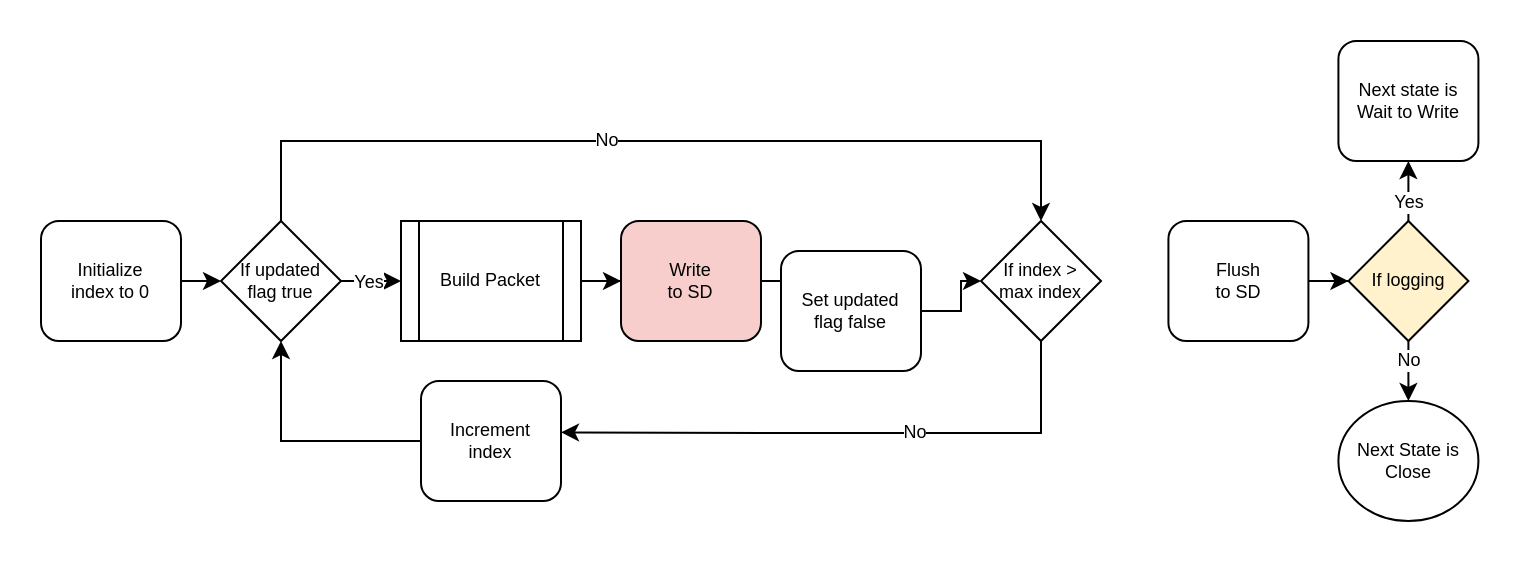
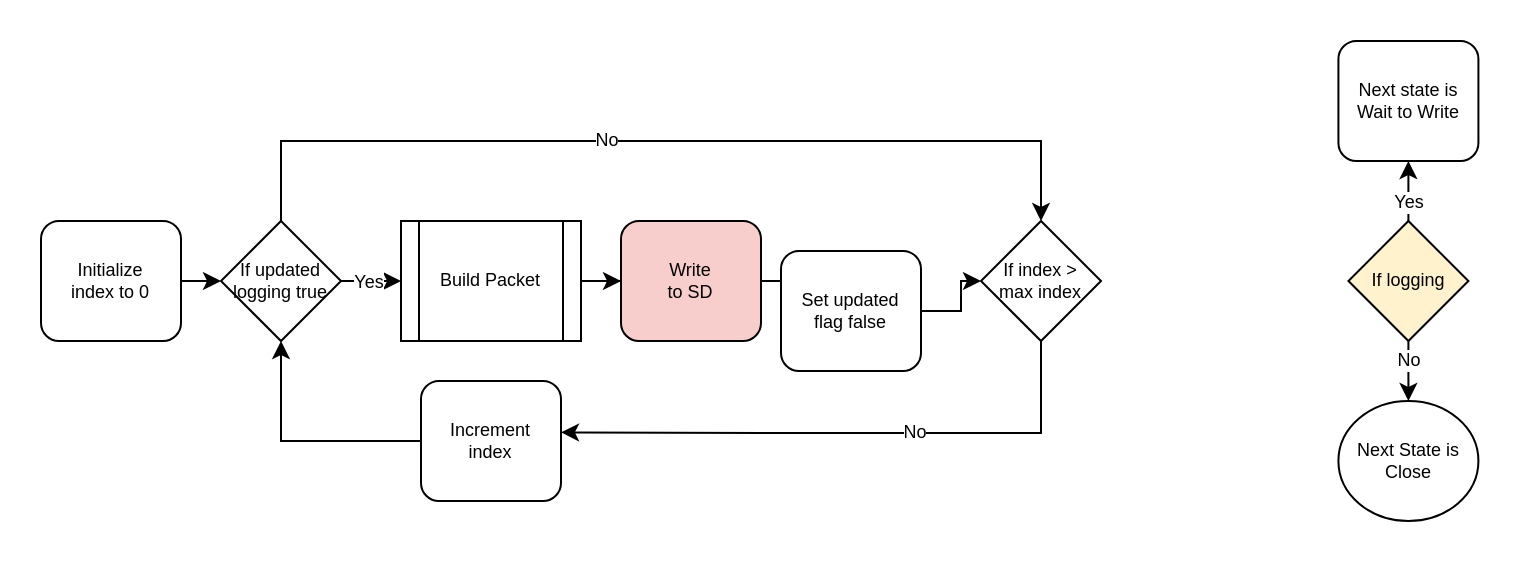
(281, 281) -> (281, 281)
(1238, 281) -> none
(1334, 281) -> none
